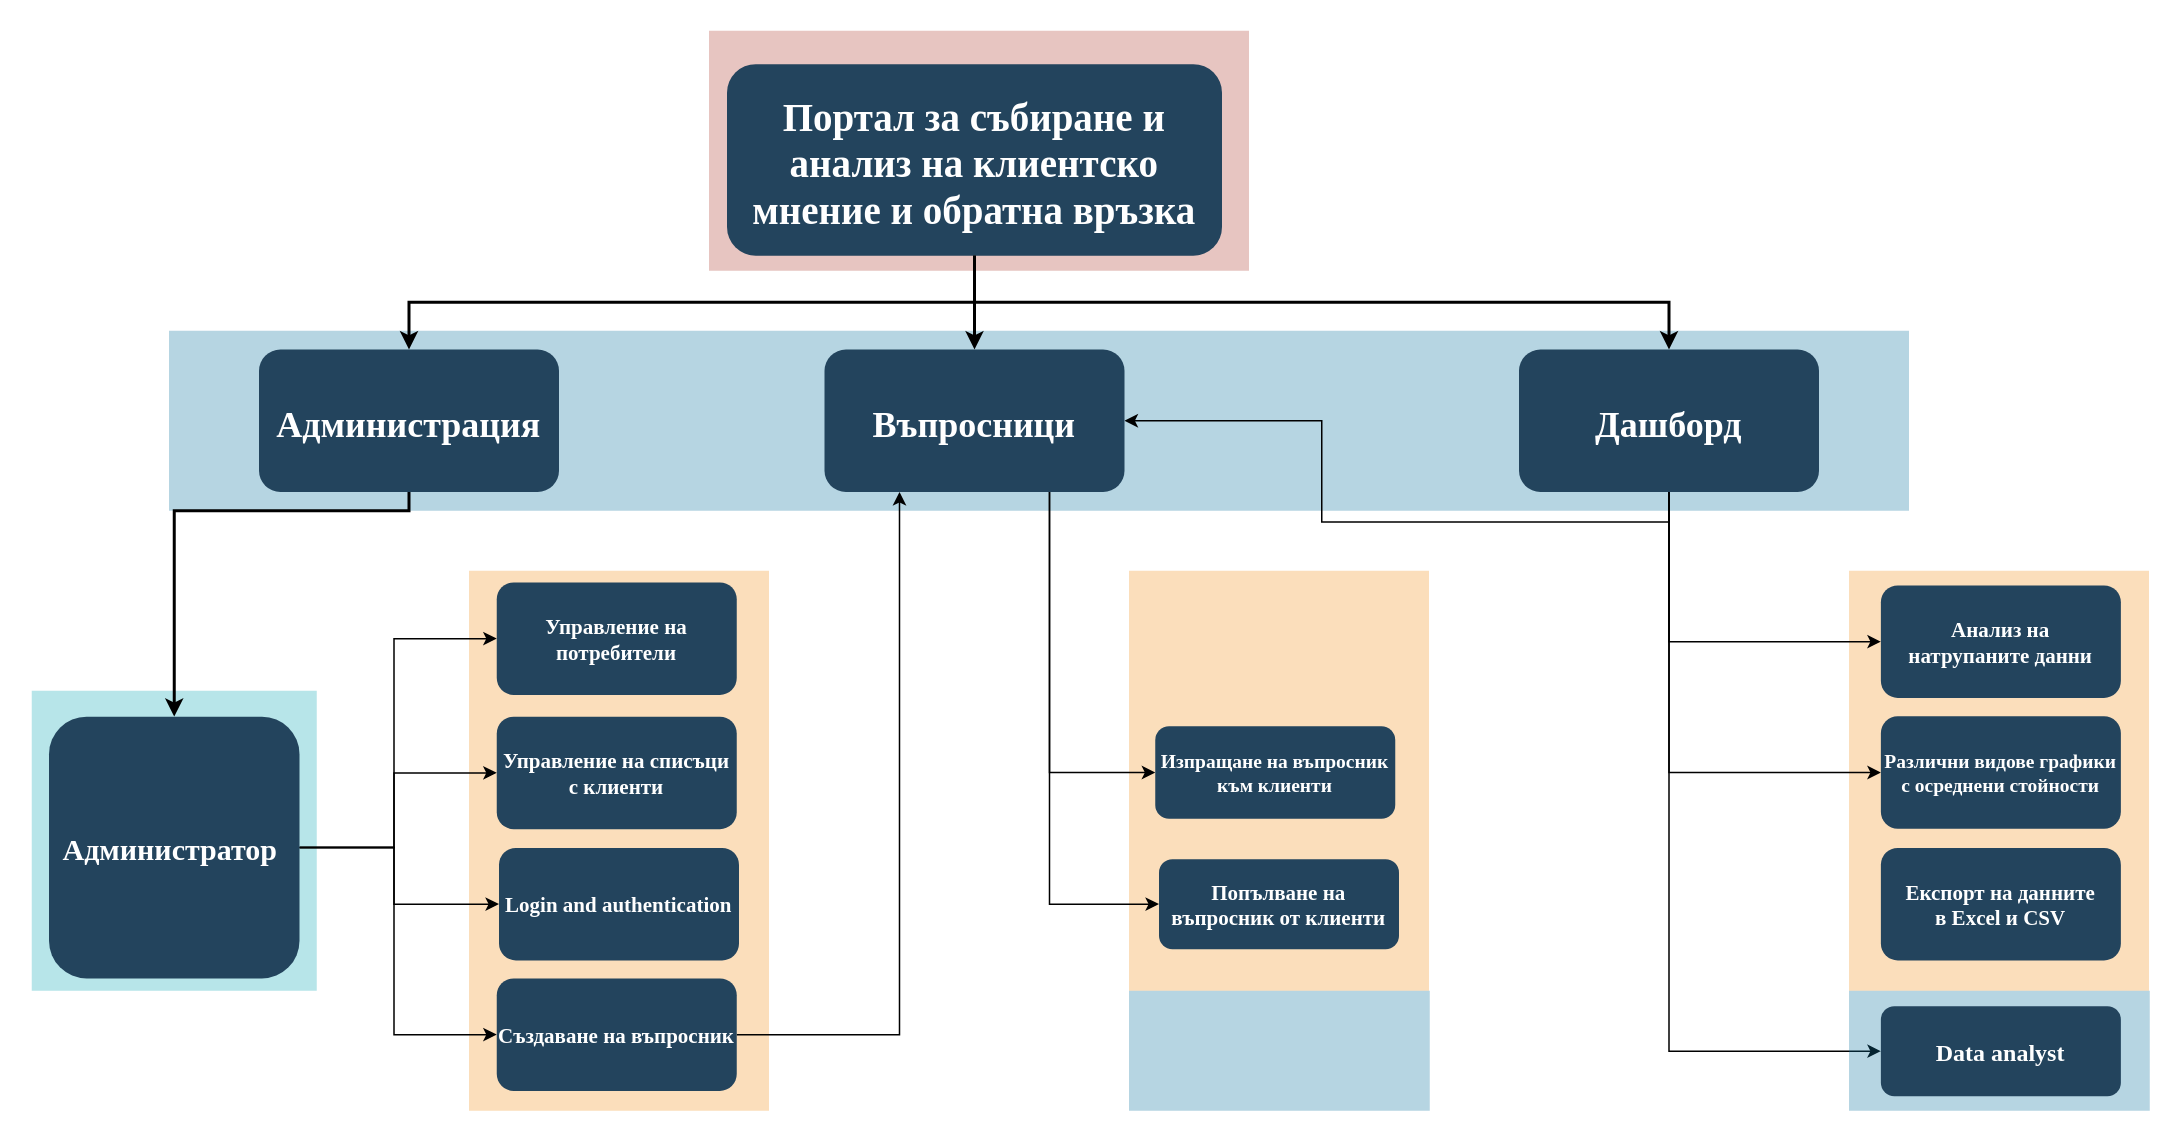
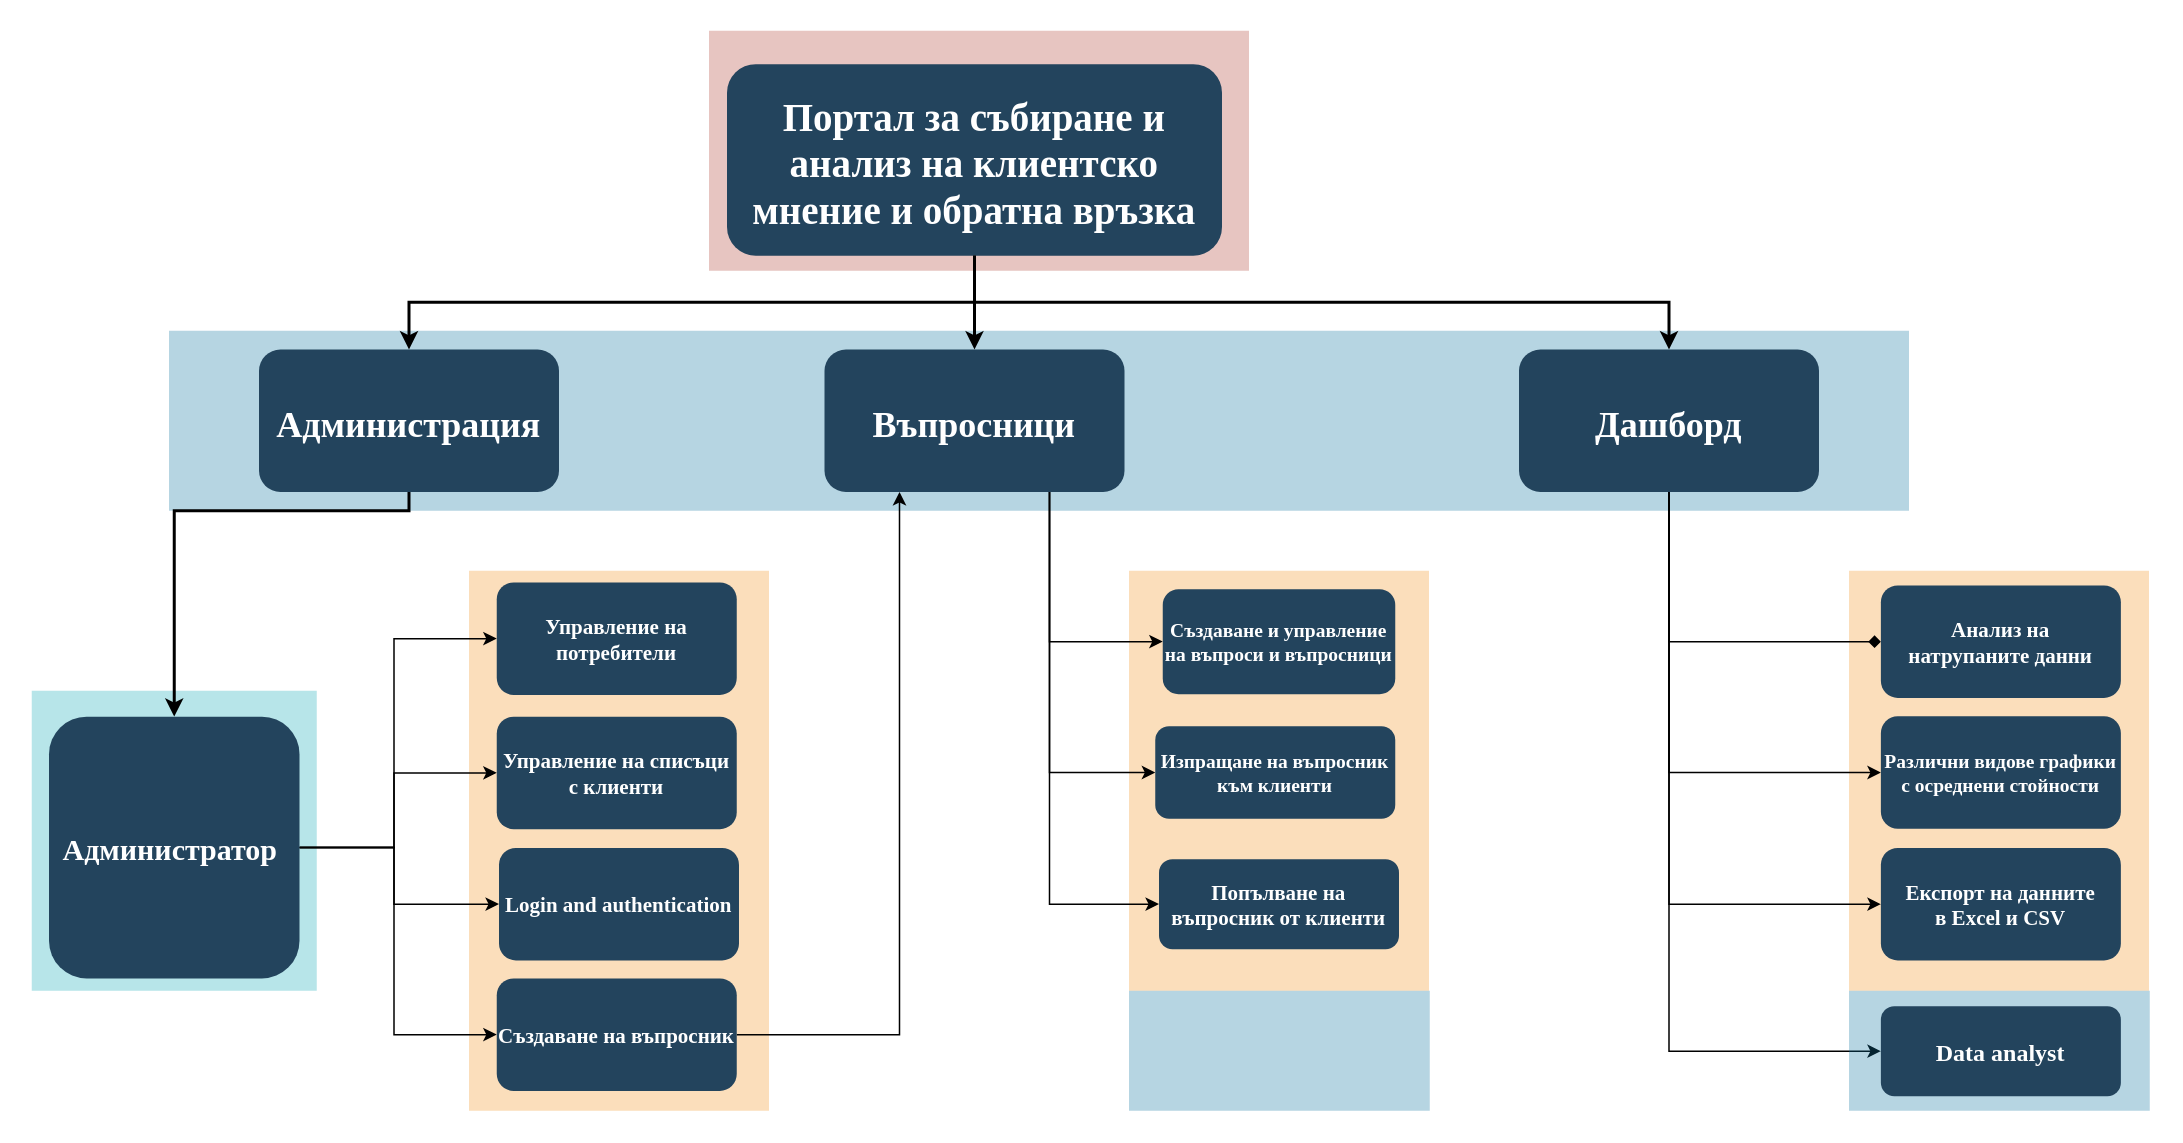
(1350, 522) -> (1771, 904)
none -> (1103, 642)
none -> (1279, 642)
(1869, 642) -> (1868, 642)
